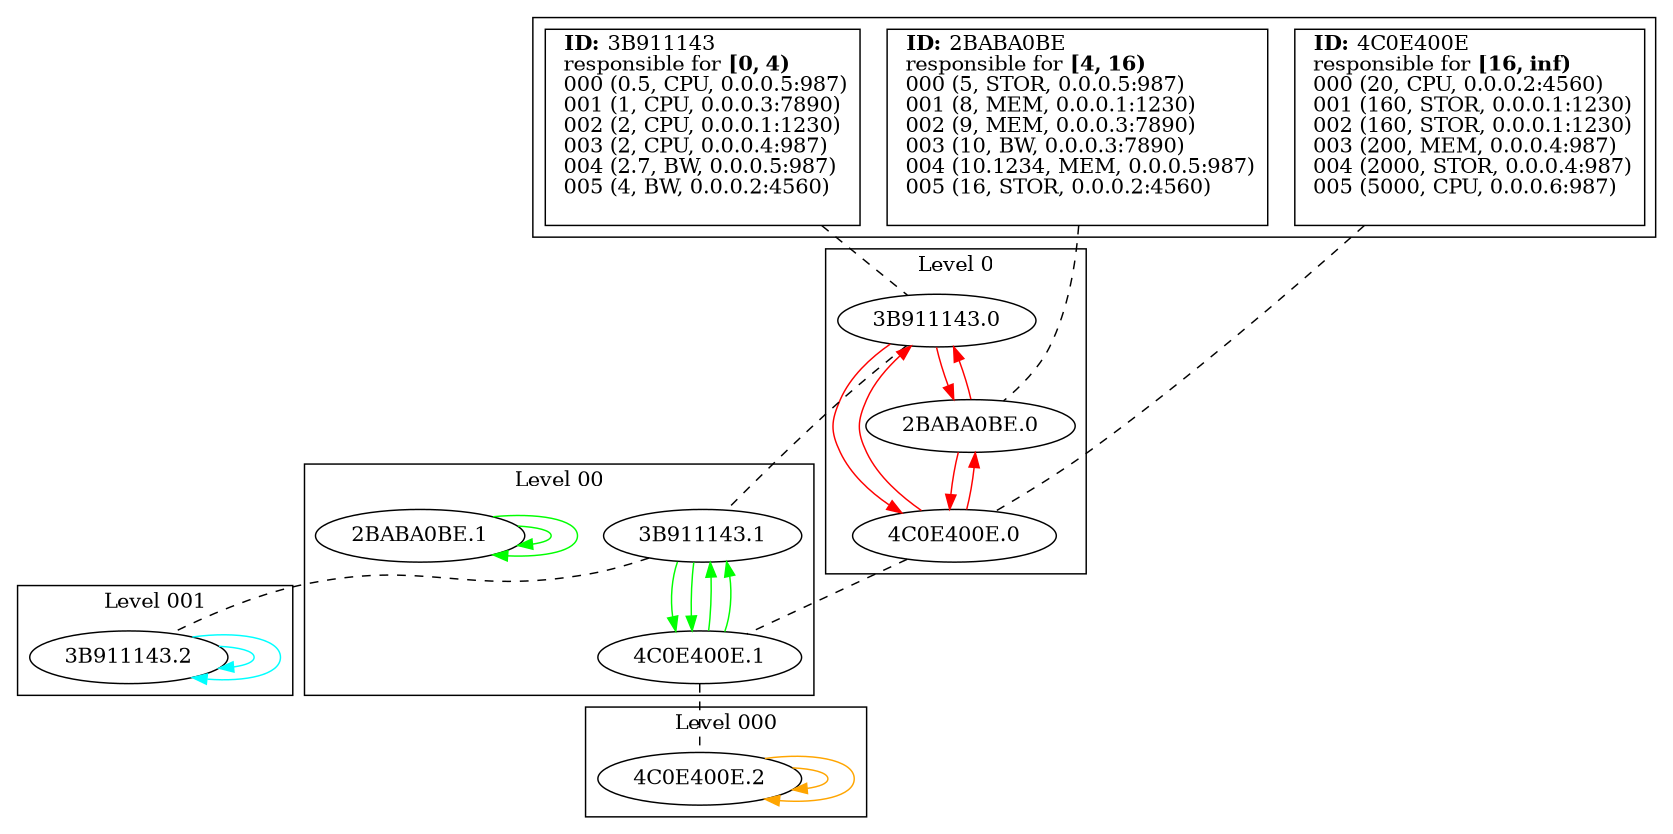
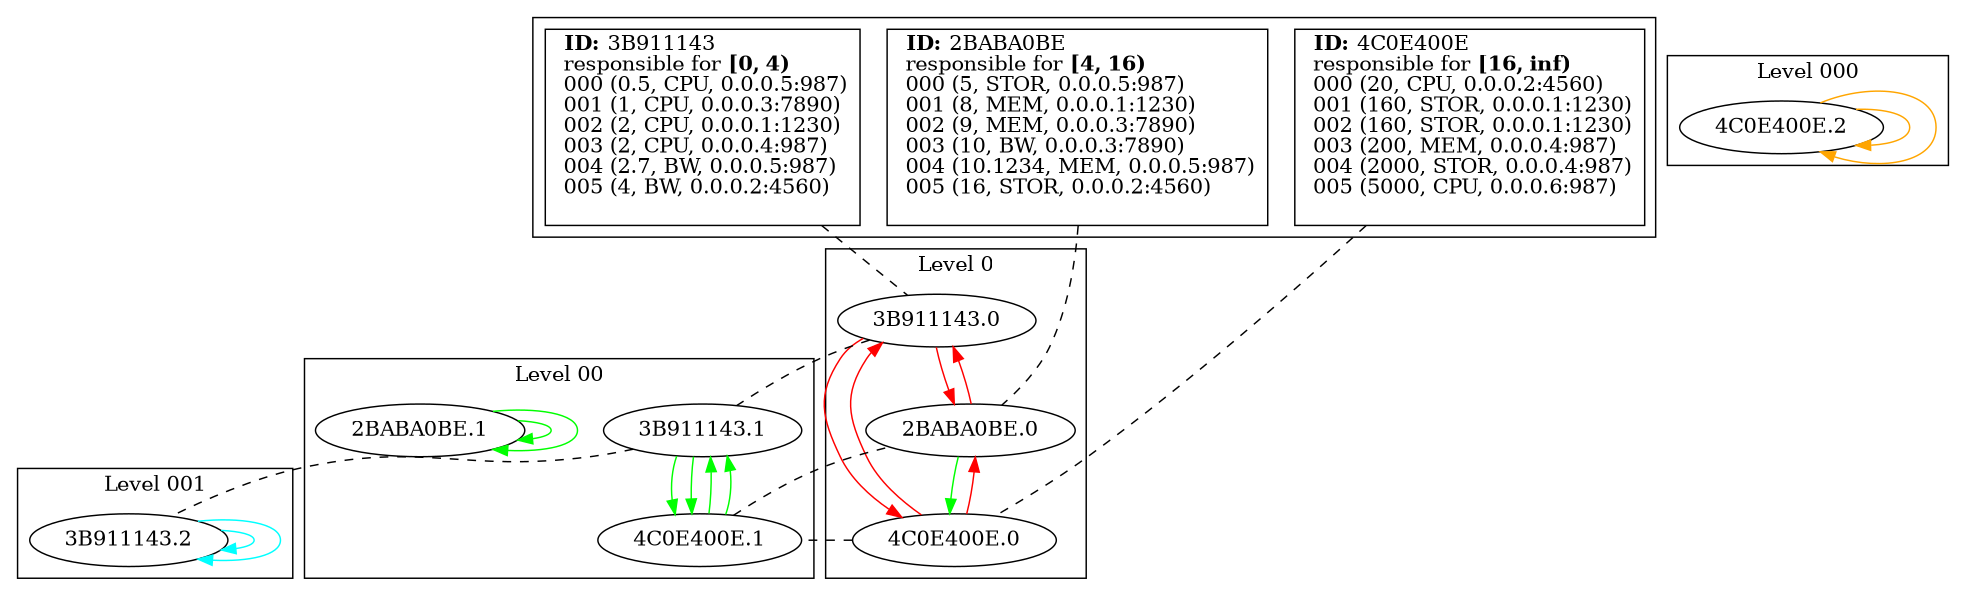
(954, 473) -> (954, 478)
(700, 718) -> (804, 475)
